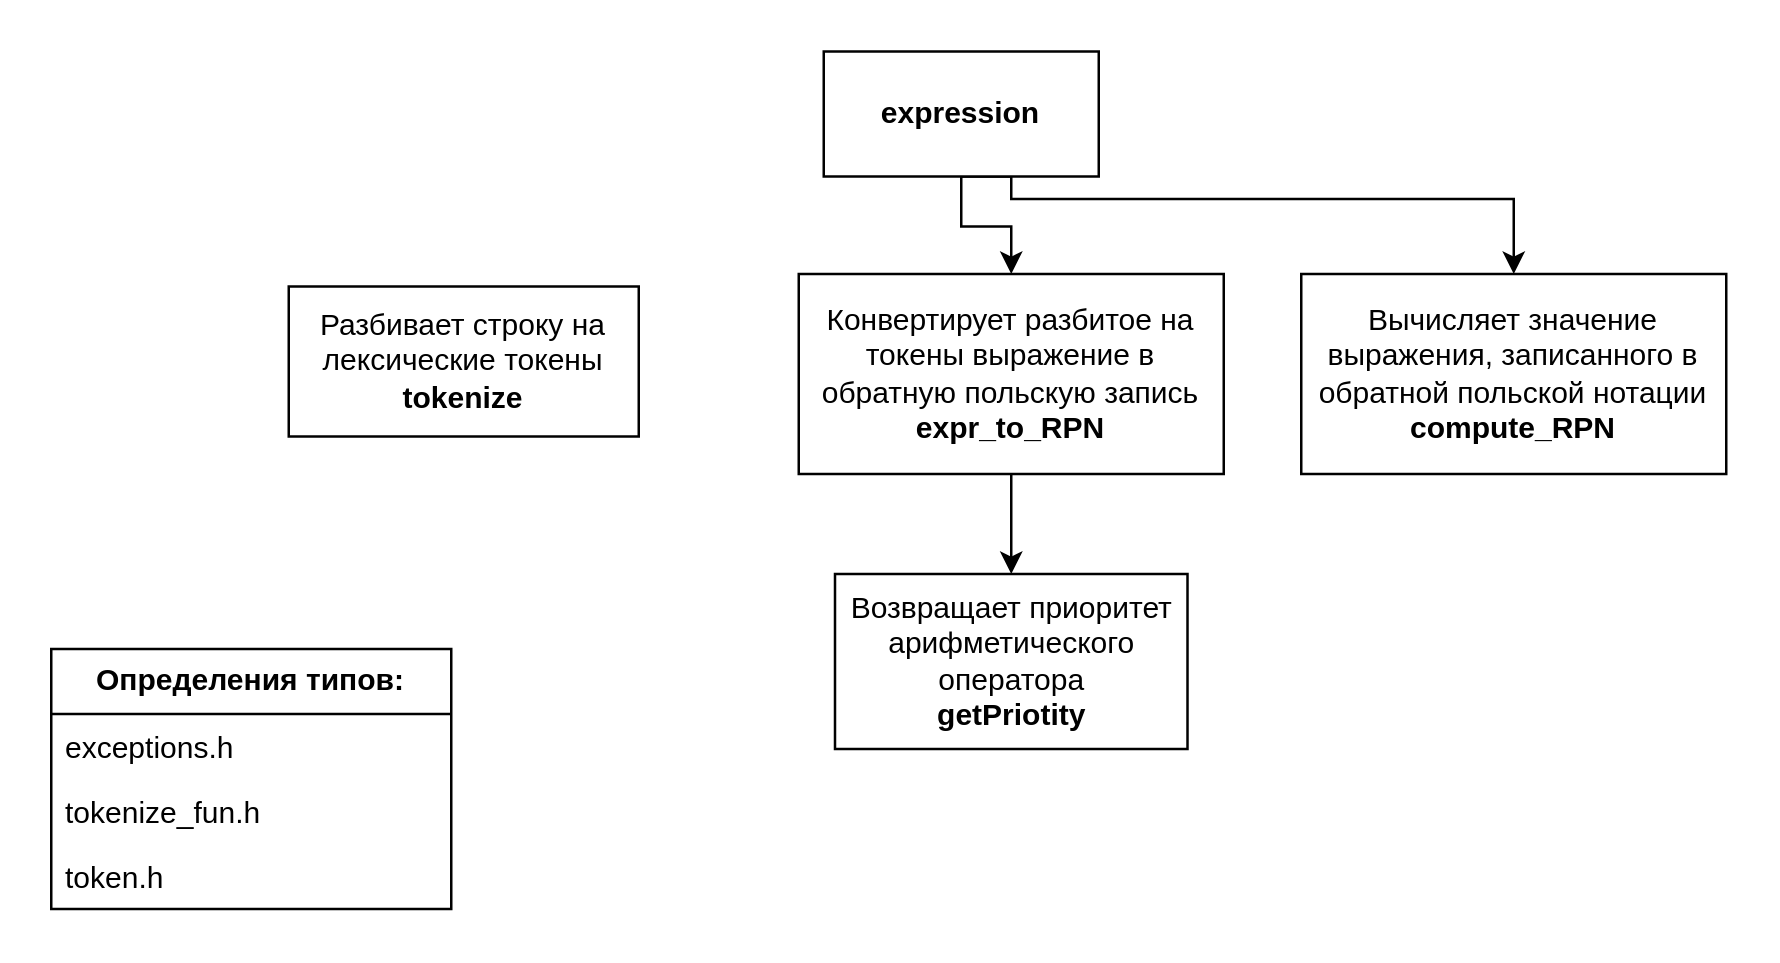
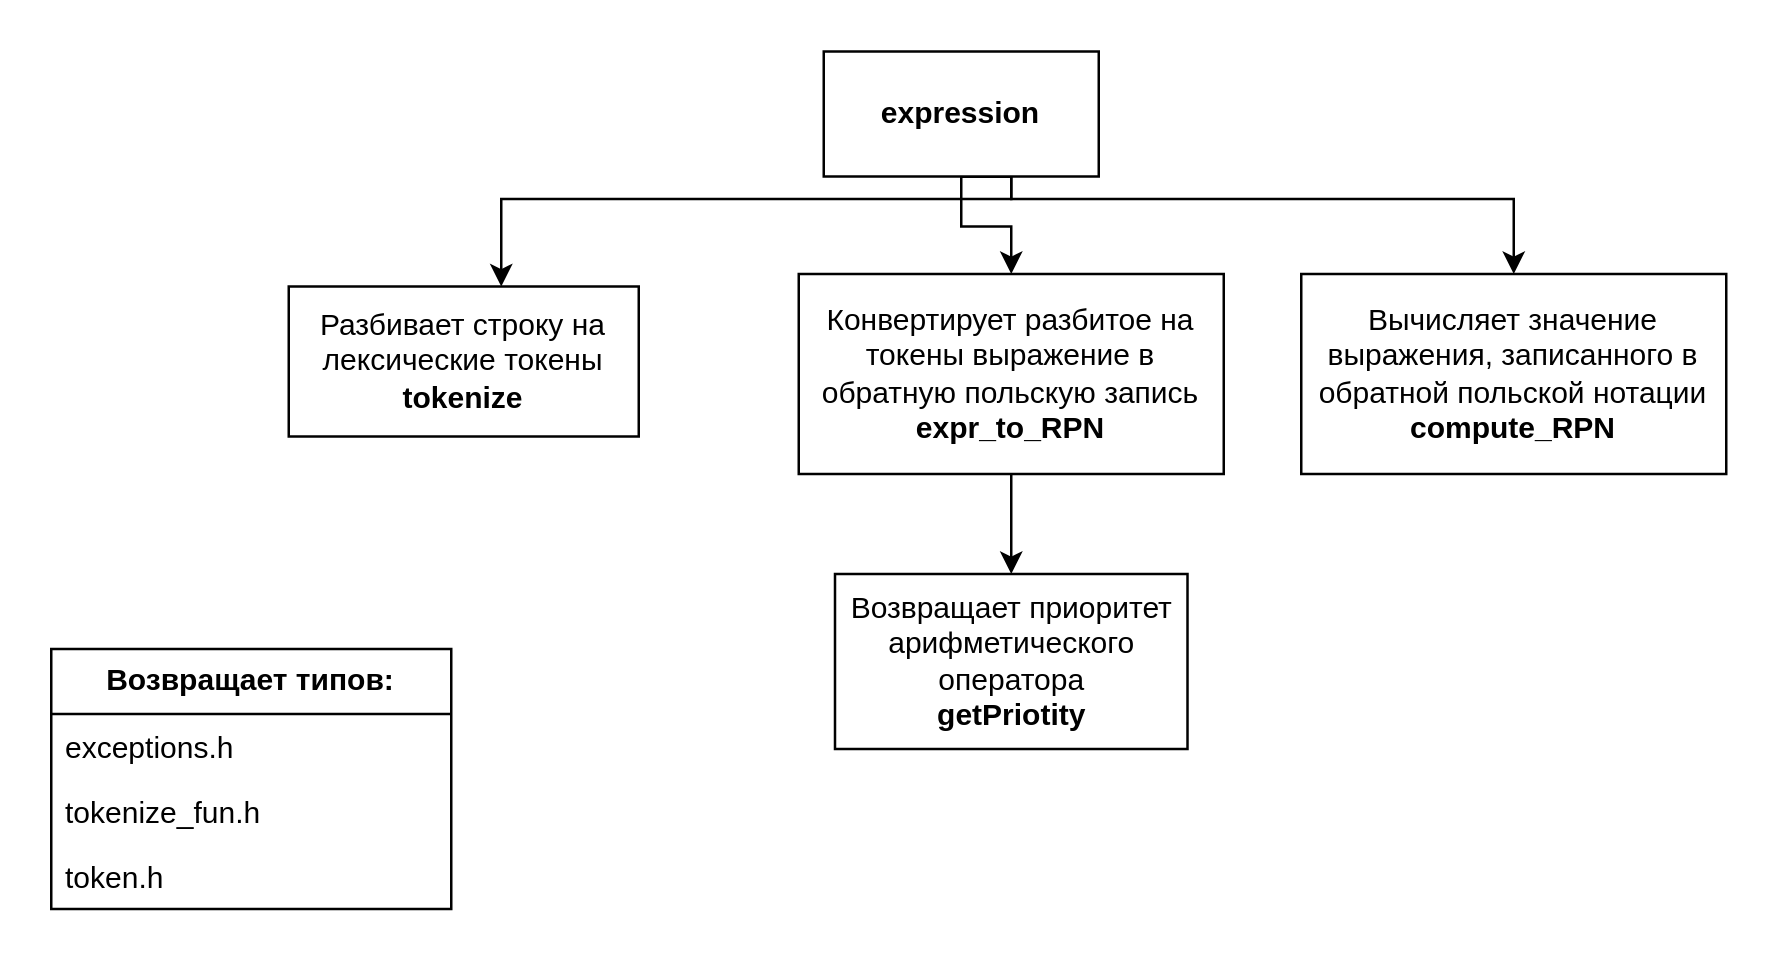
none -> (694, 199)
(251, 681) -> (251, 681)
